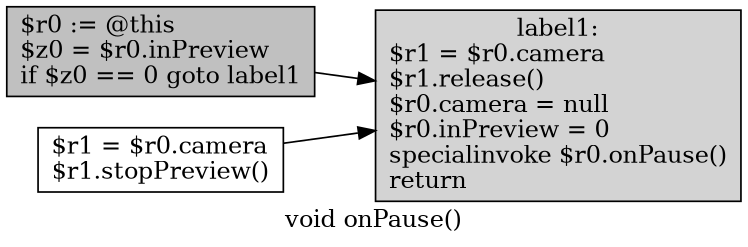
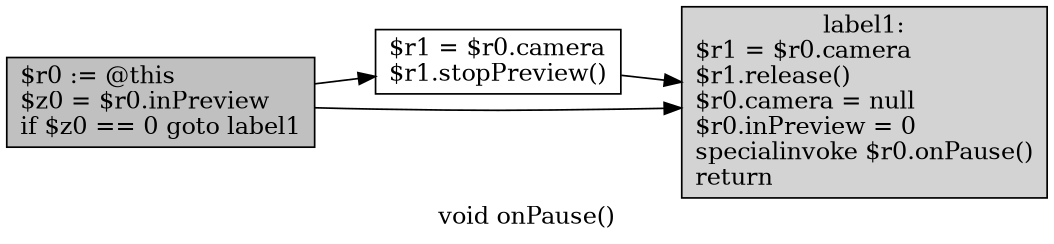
none -> (337, 81)
